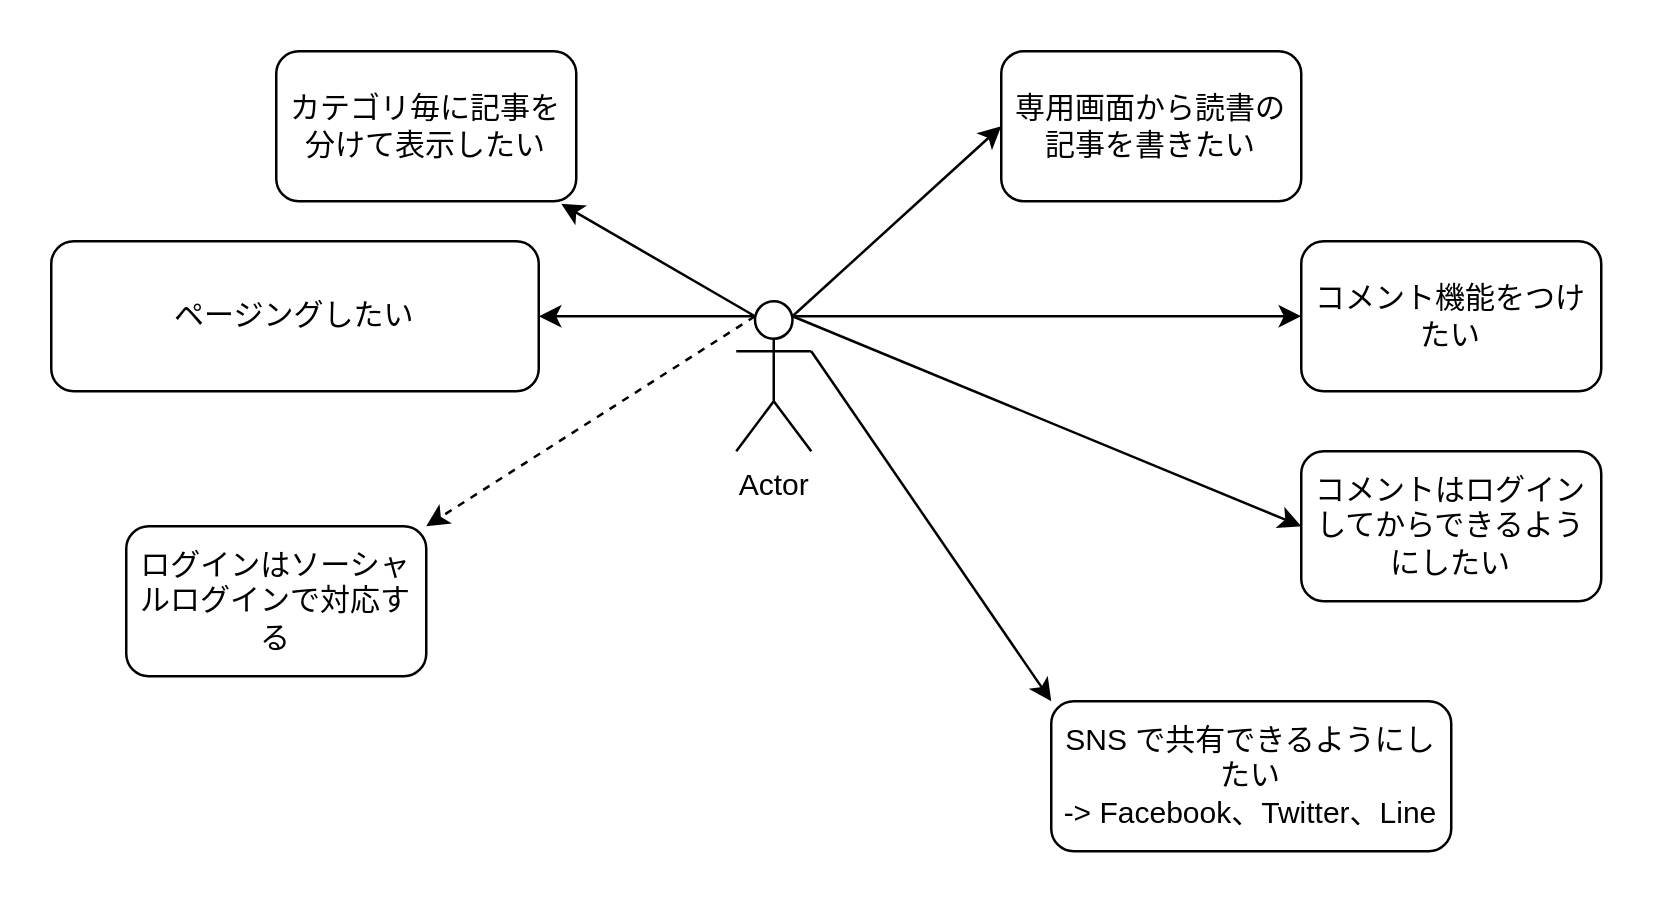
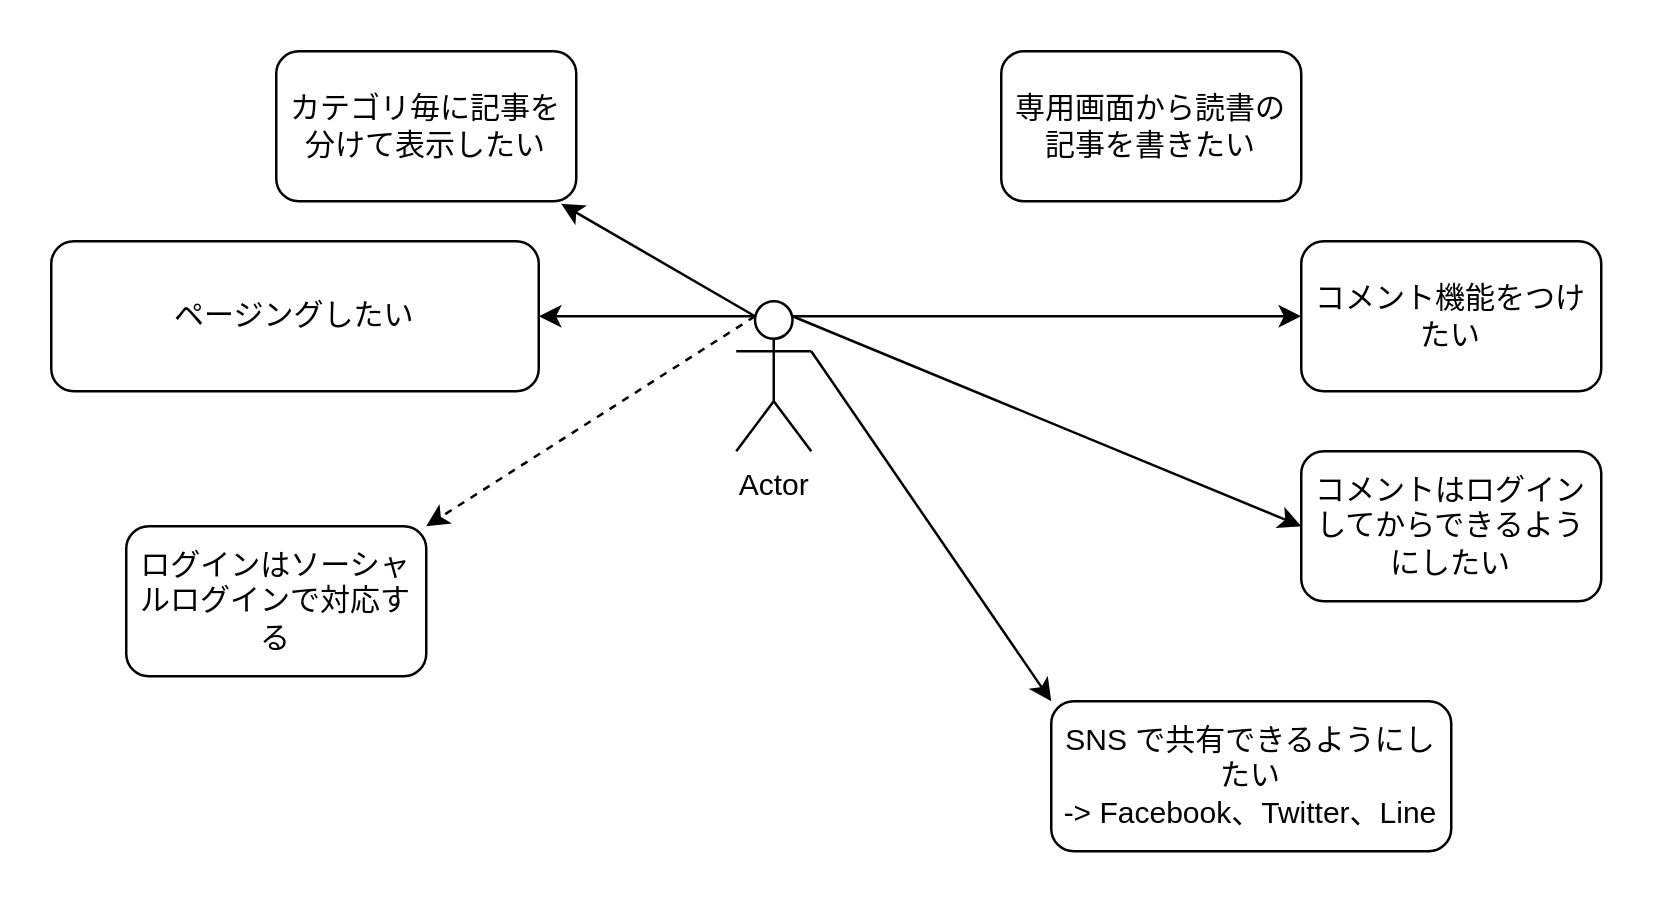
(893, 225) -> none
